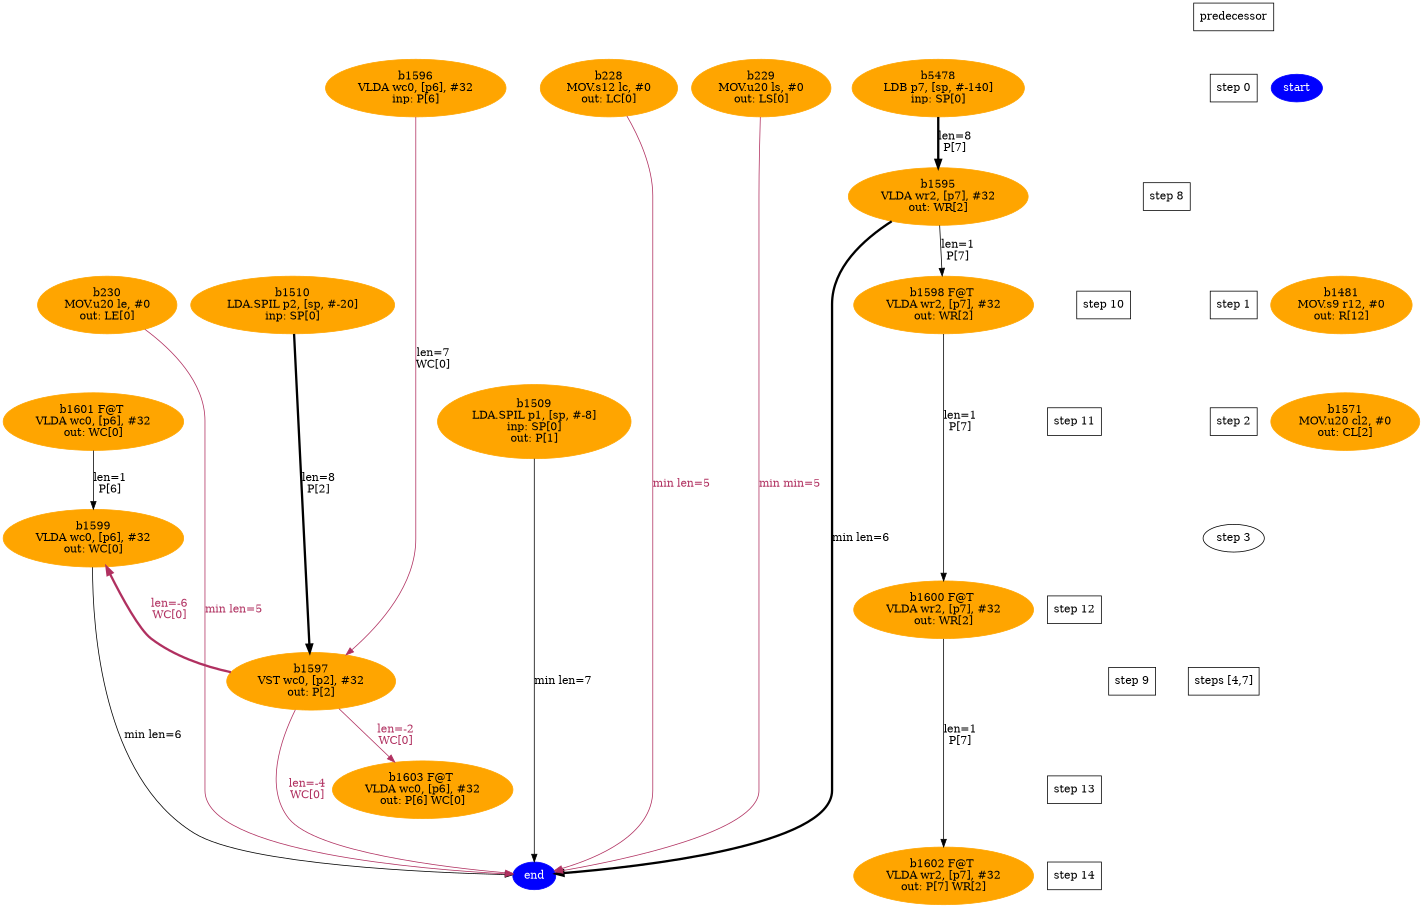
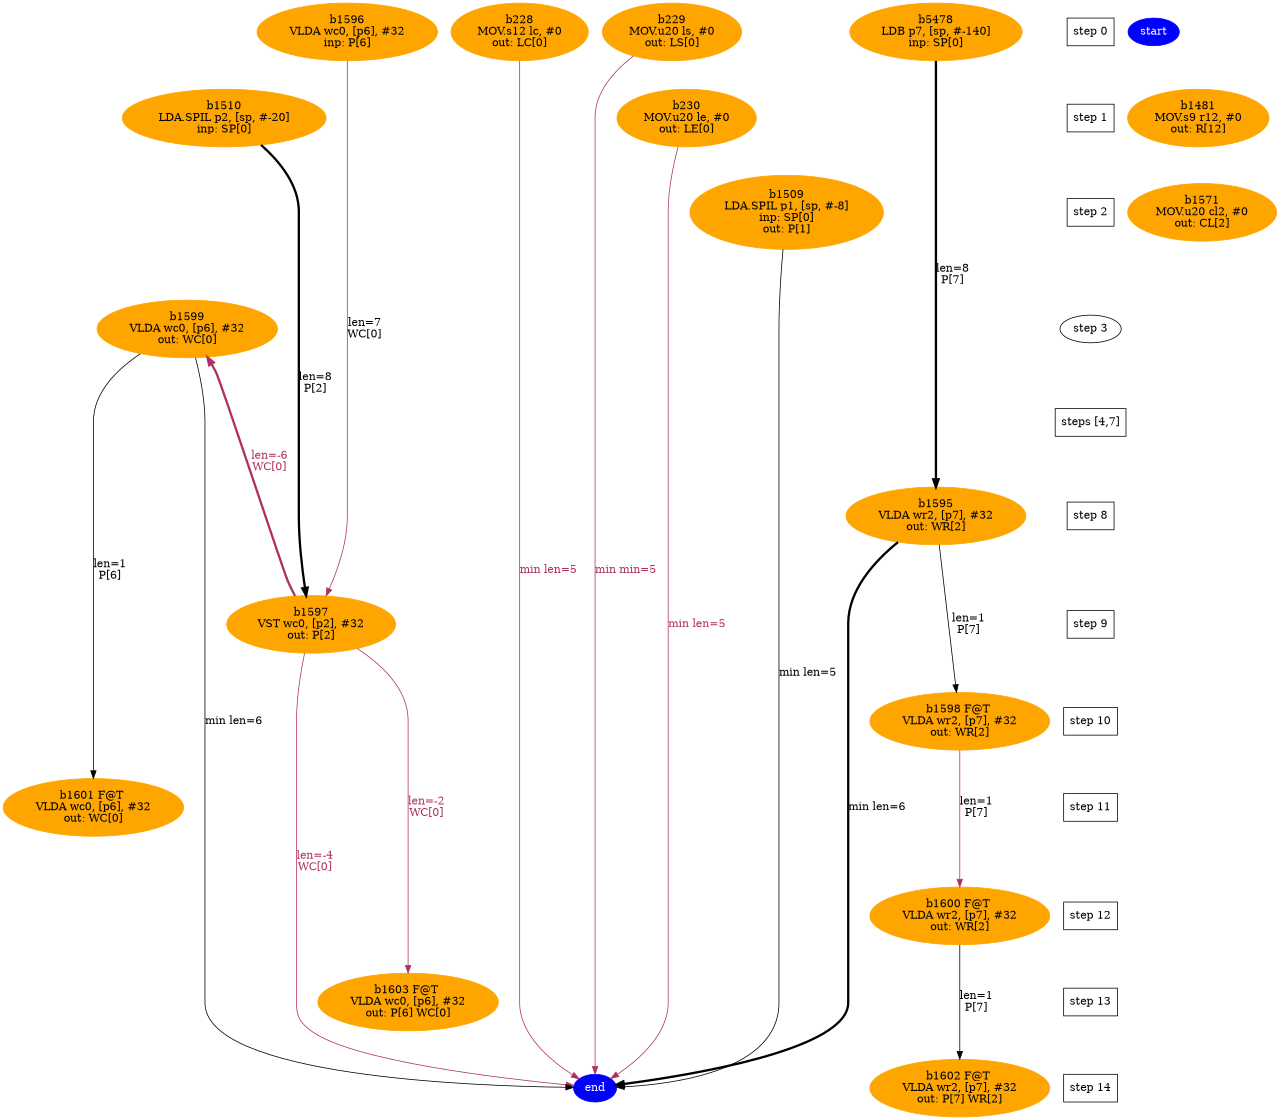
(1234, 17) -> none
(944, 454) -> (960, 815)
(93, 476) -> (93, 553)
(563, 681) -> (808, 673)
